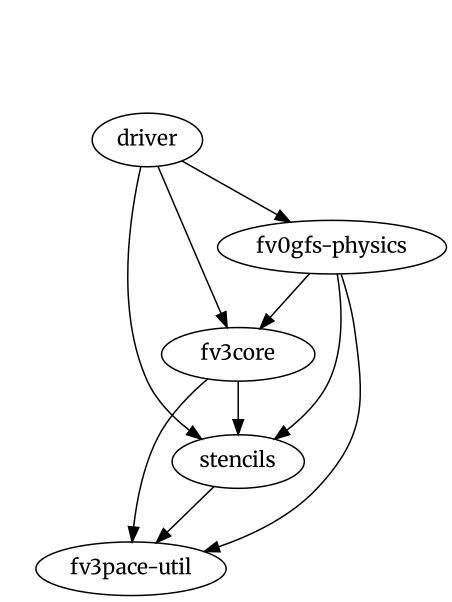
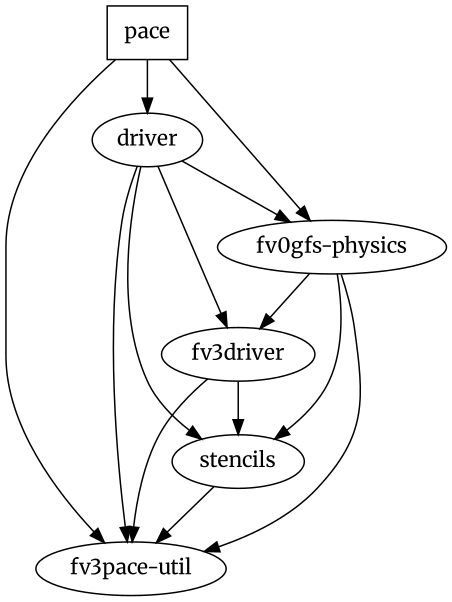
none -> (147, 33)
none -> (113, 346)
(238, 354) -> (238, 354)
